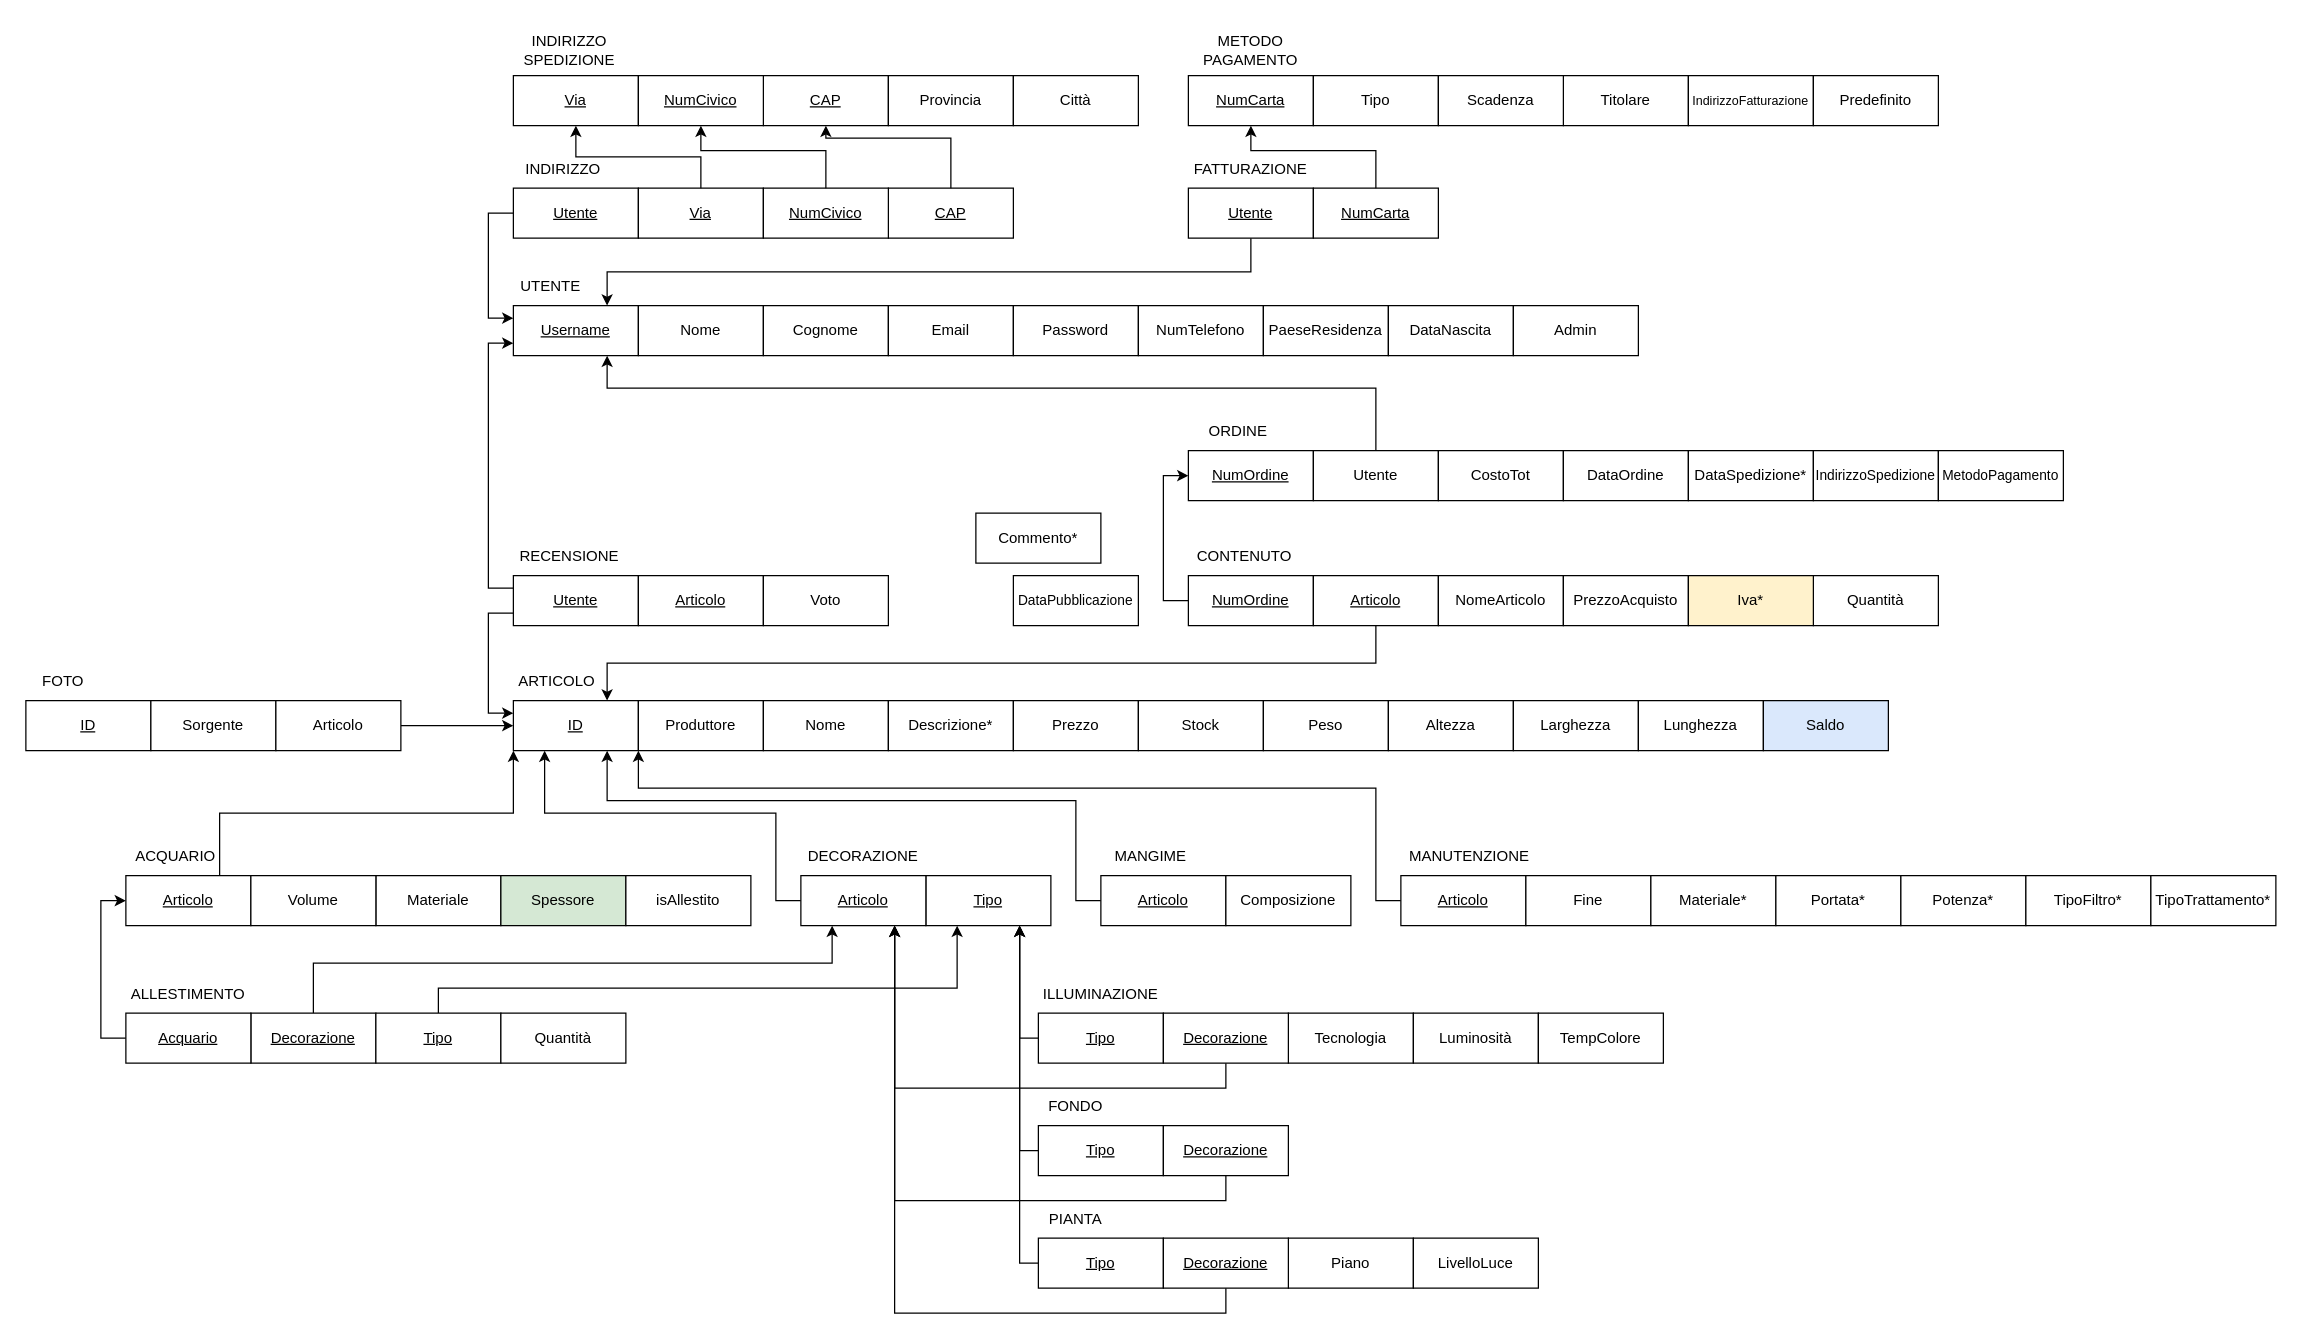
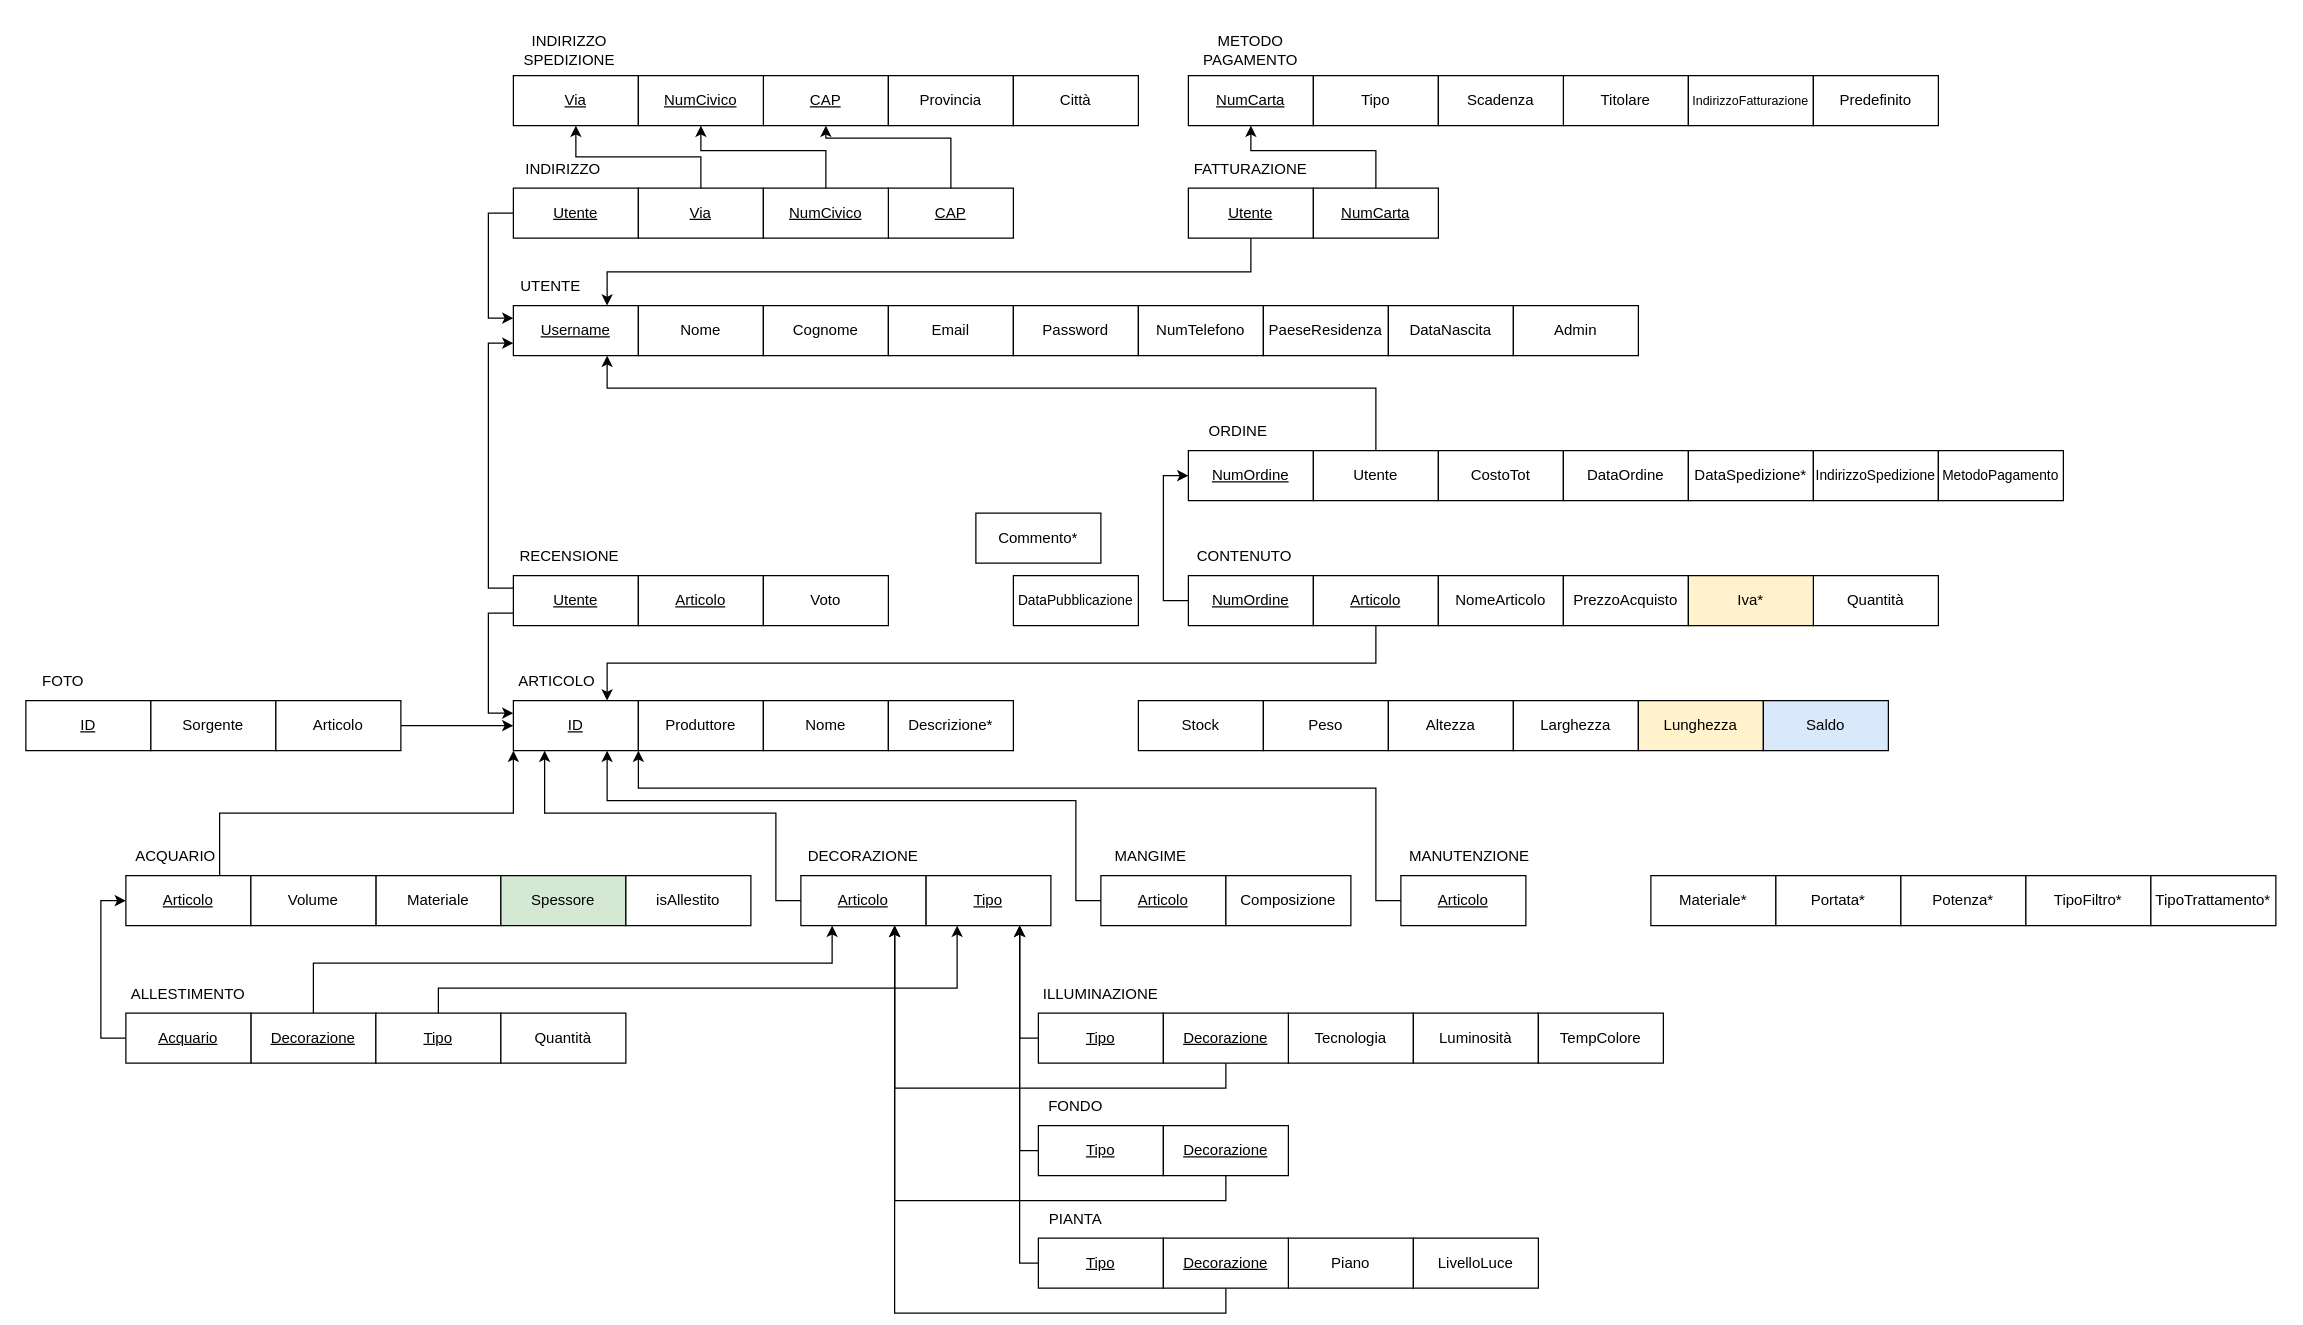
(1076, 726) -> none
(1701, 726) -> (1701, 726)
(1588, 901) -> none
